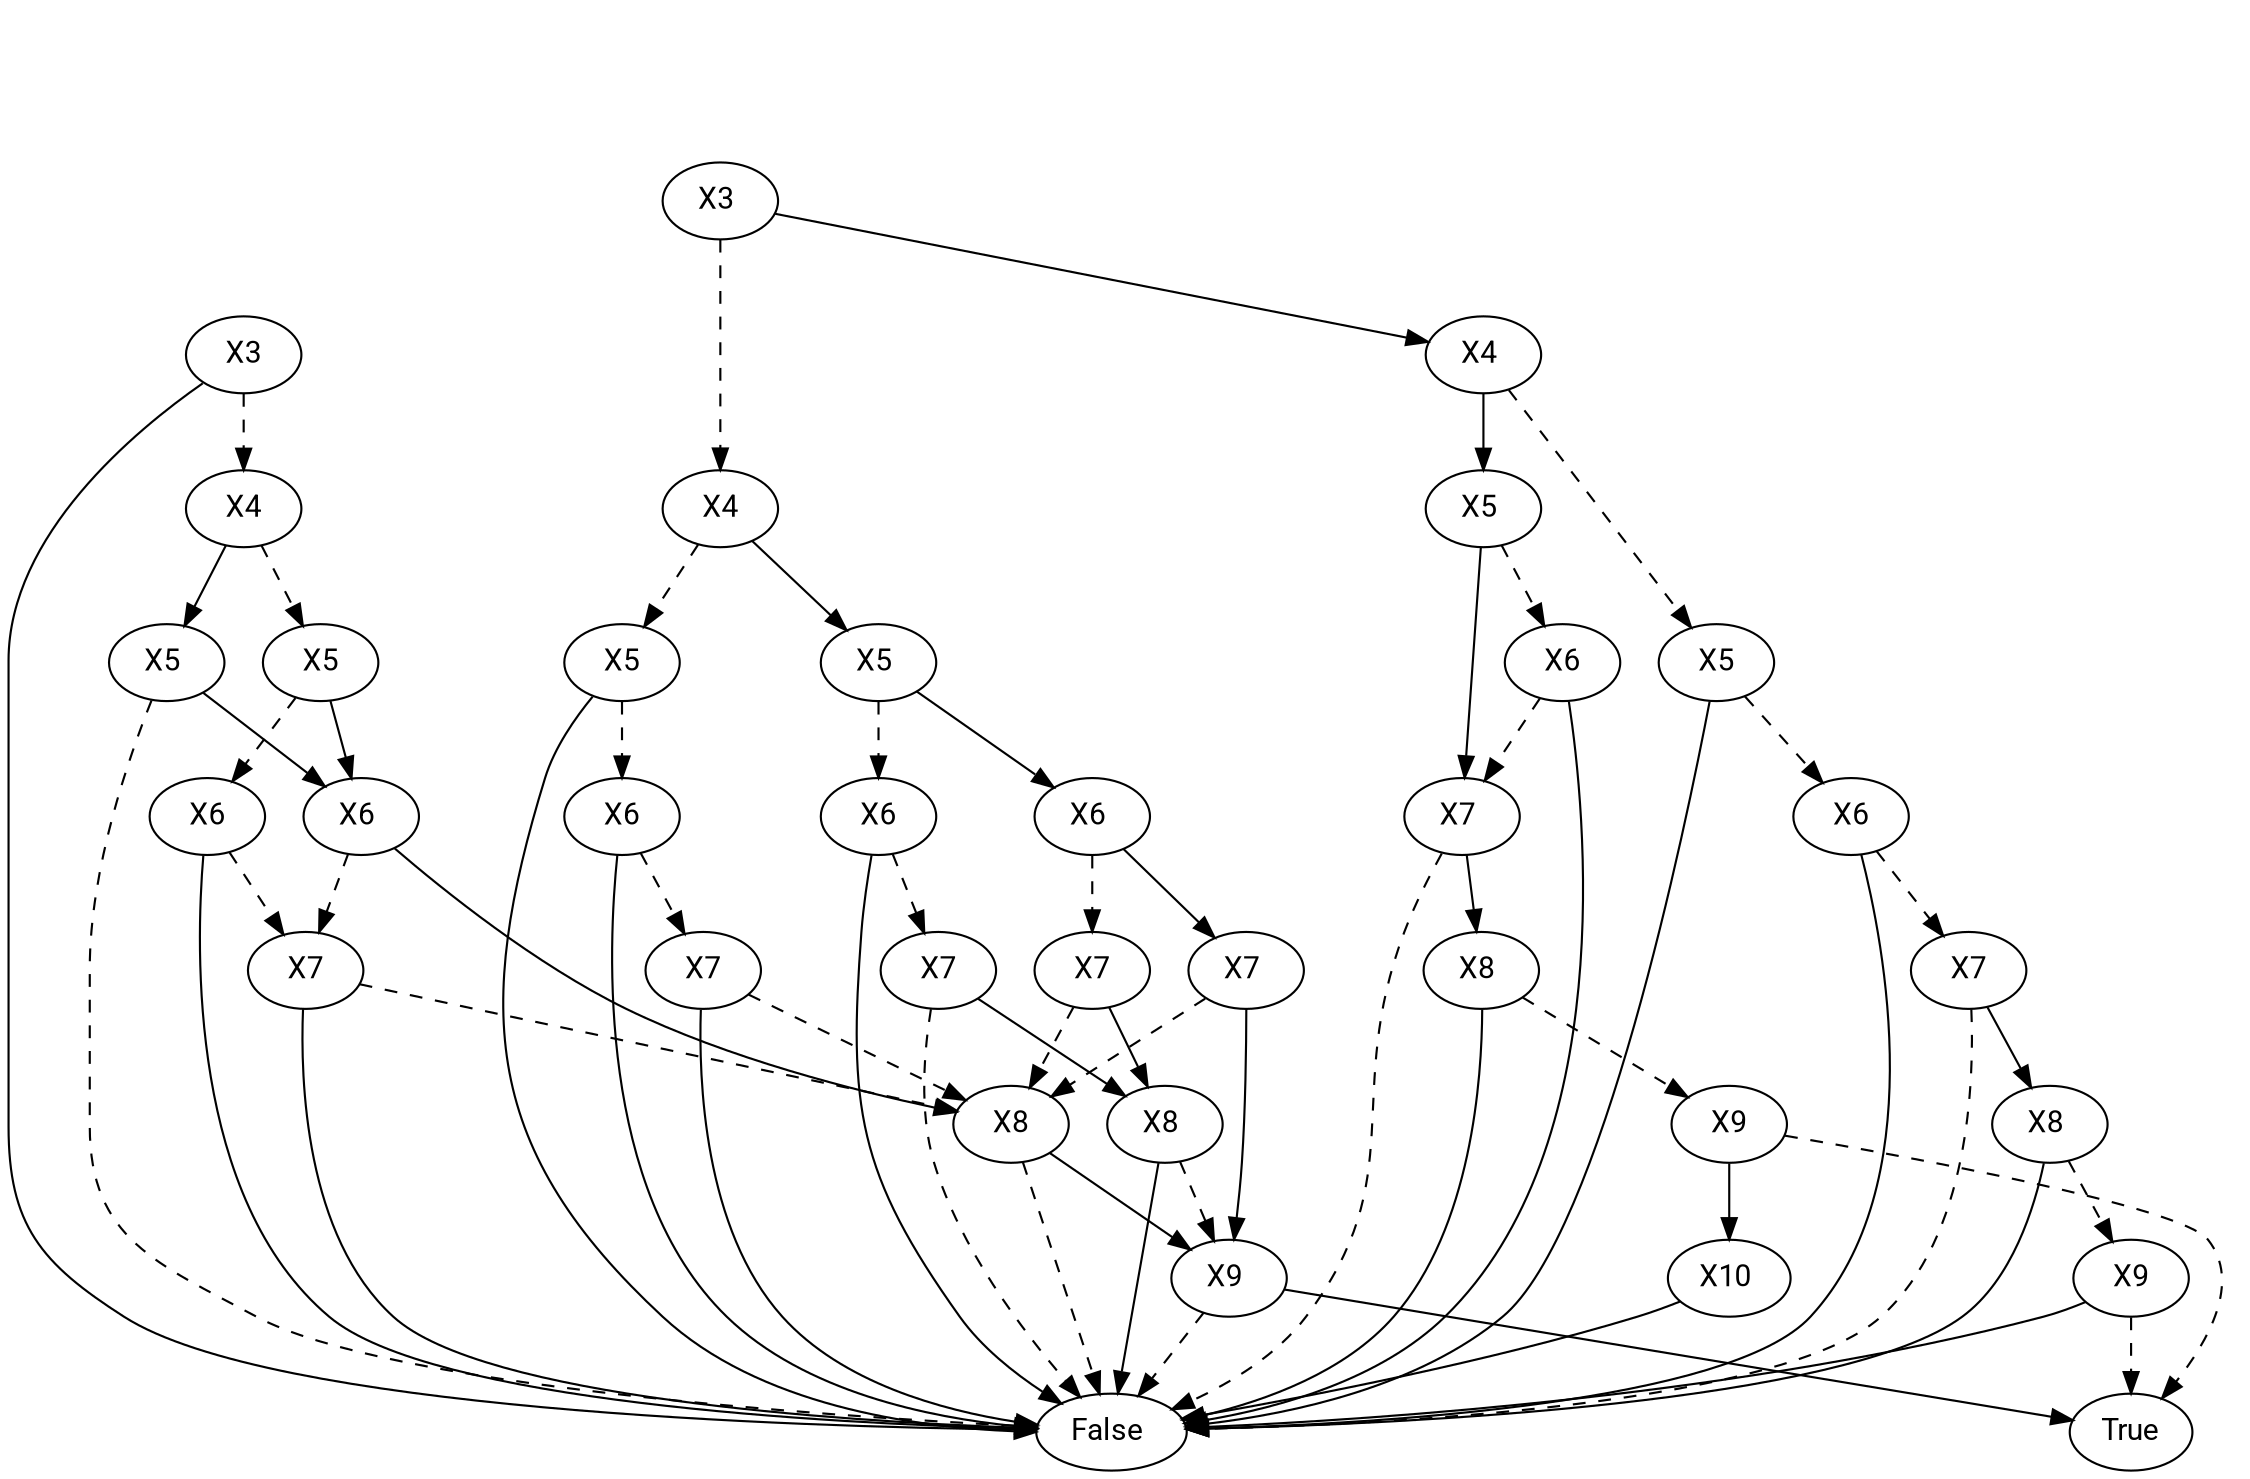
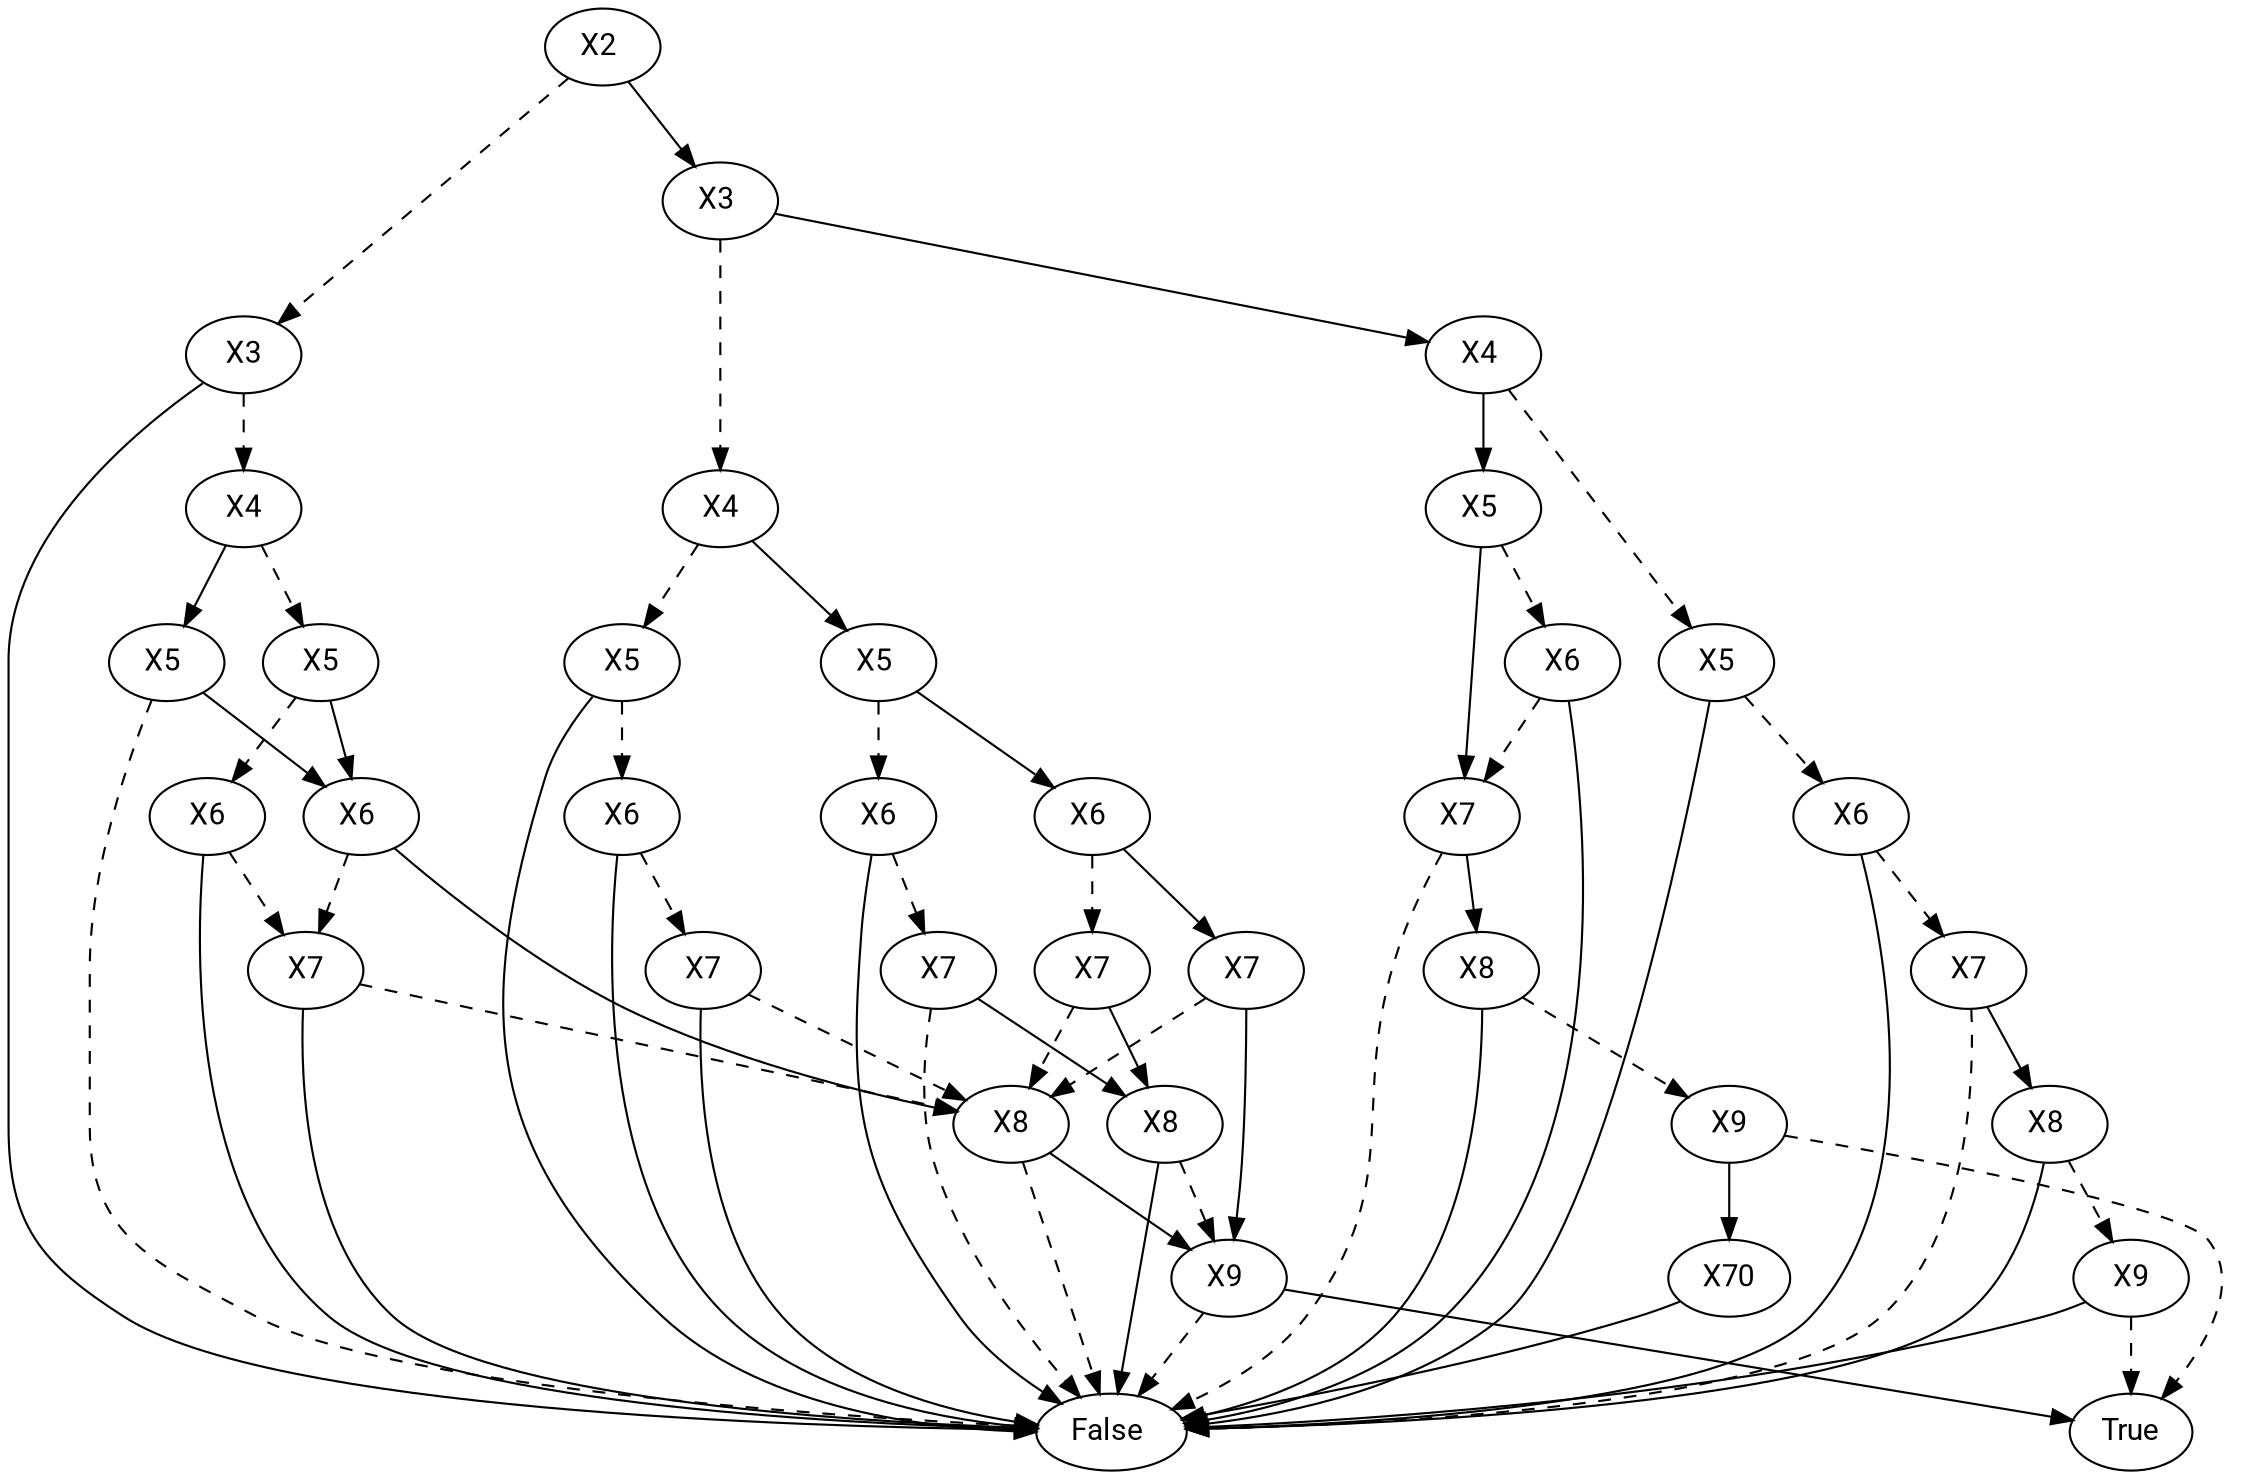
none -> (603, 47)
(1729, 1278) -> (1729, 1278)
